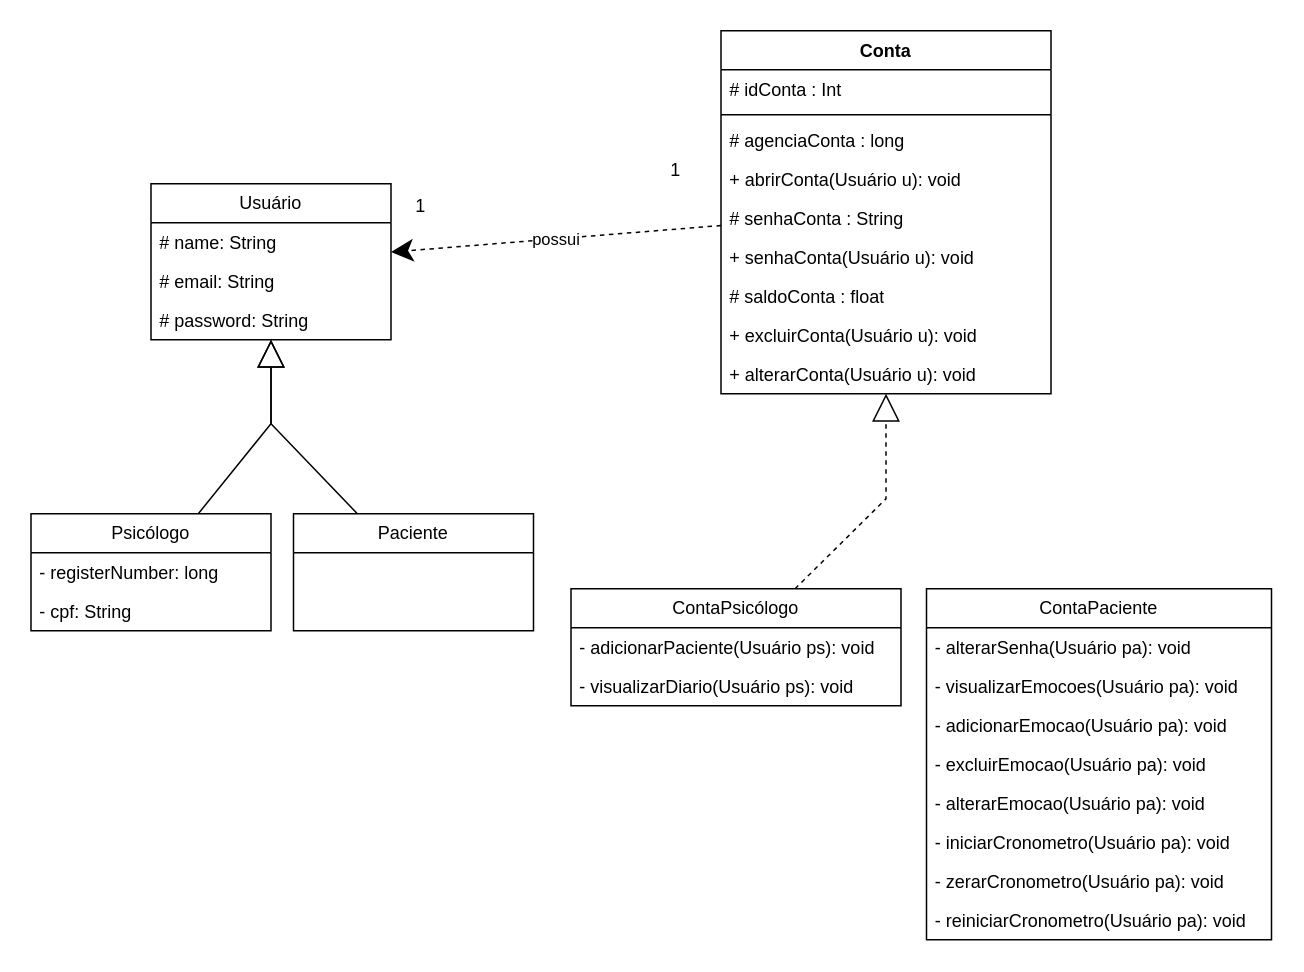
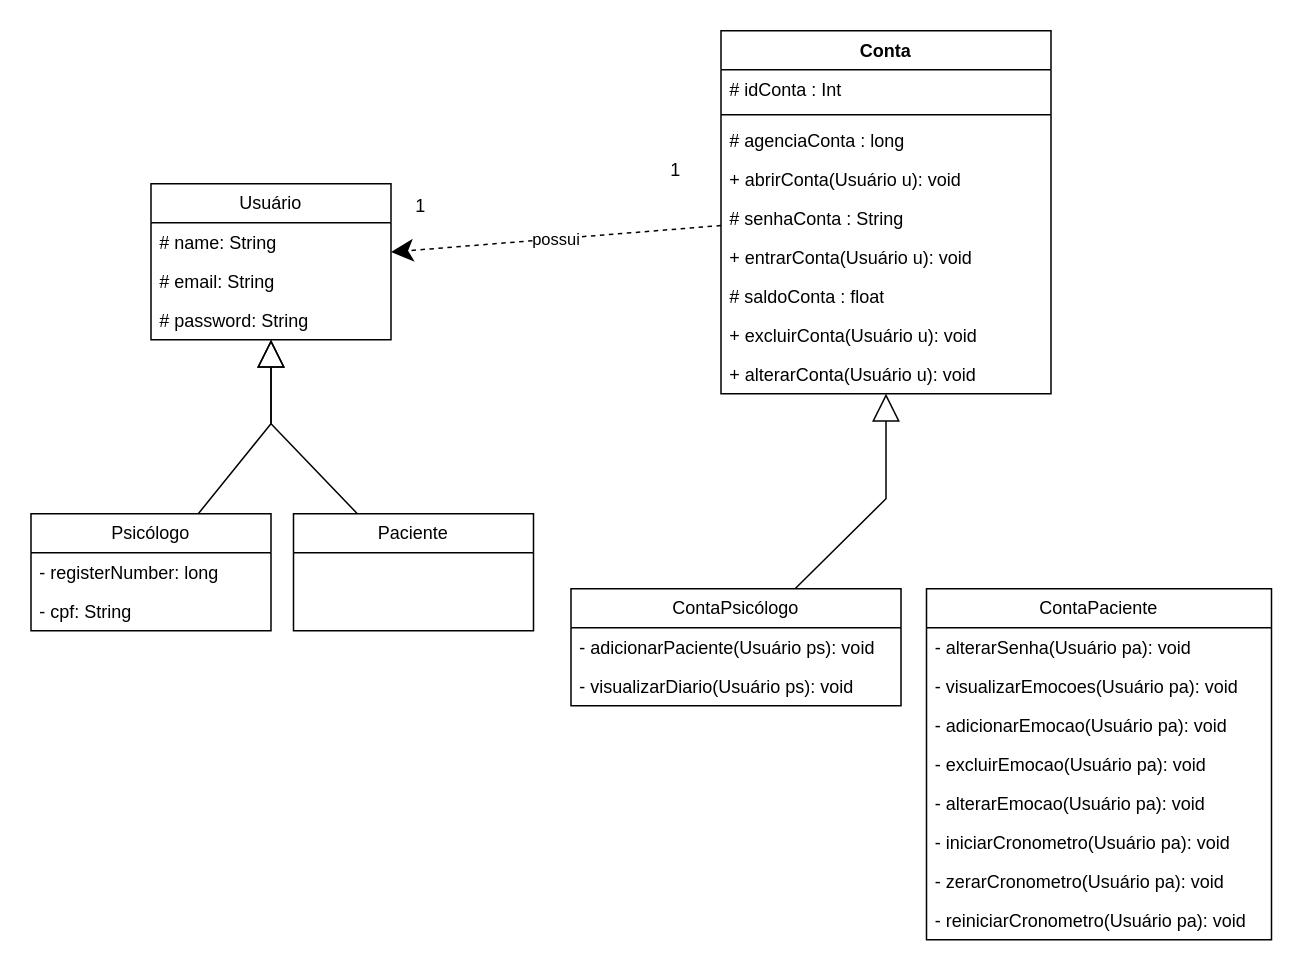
(862, 259) -> (867, 259)
(869, 515) -> (869, 515)
